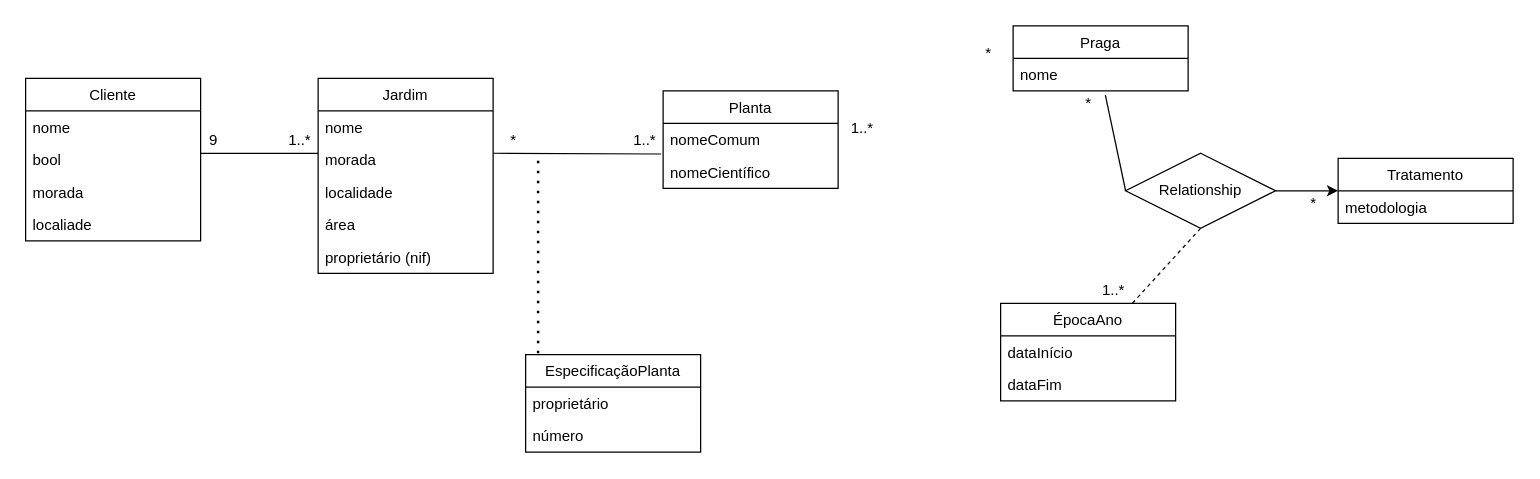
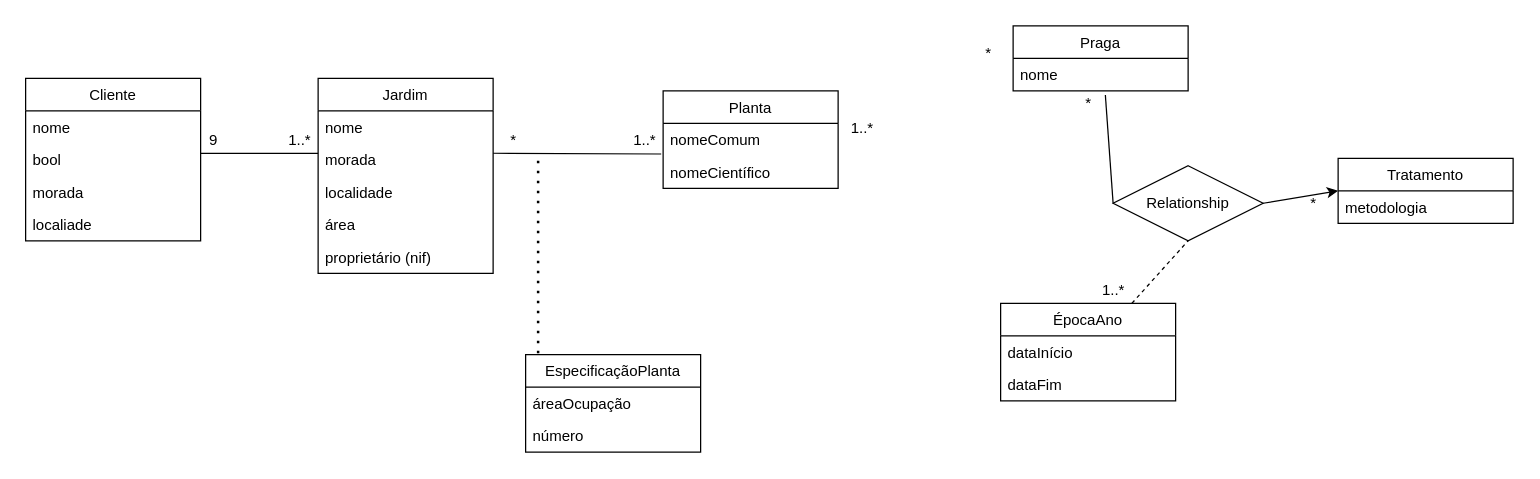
(1201, 191) -> (1188, 203)
(579, 404) -> (583, 404)
